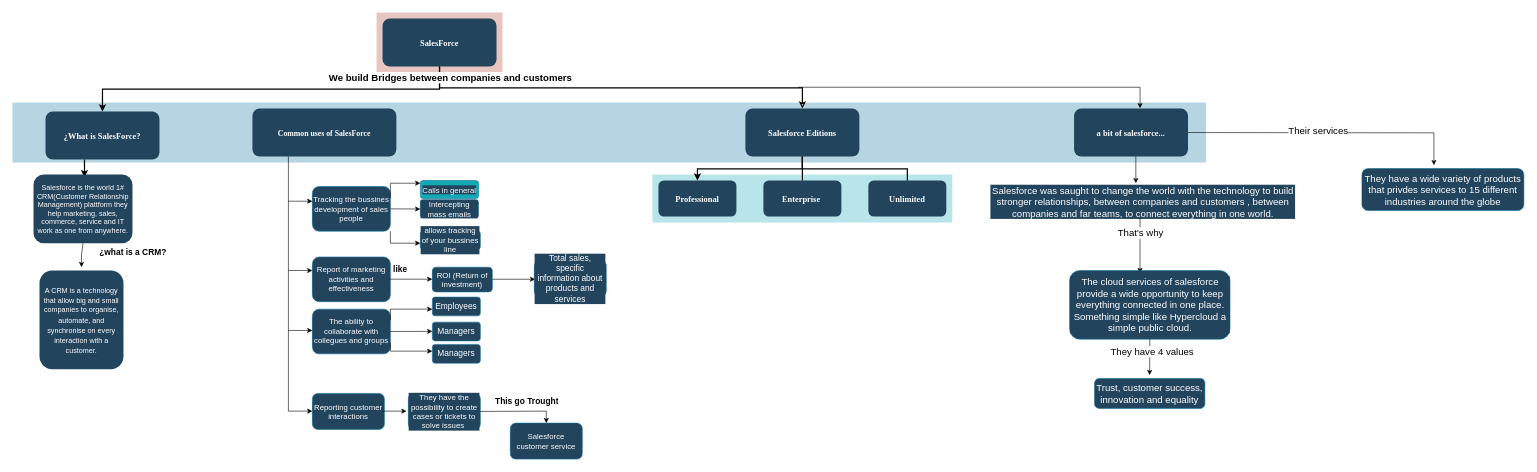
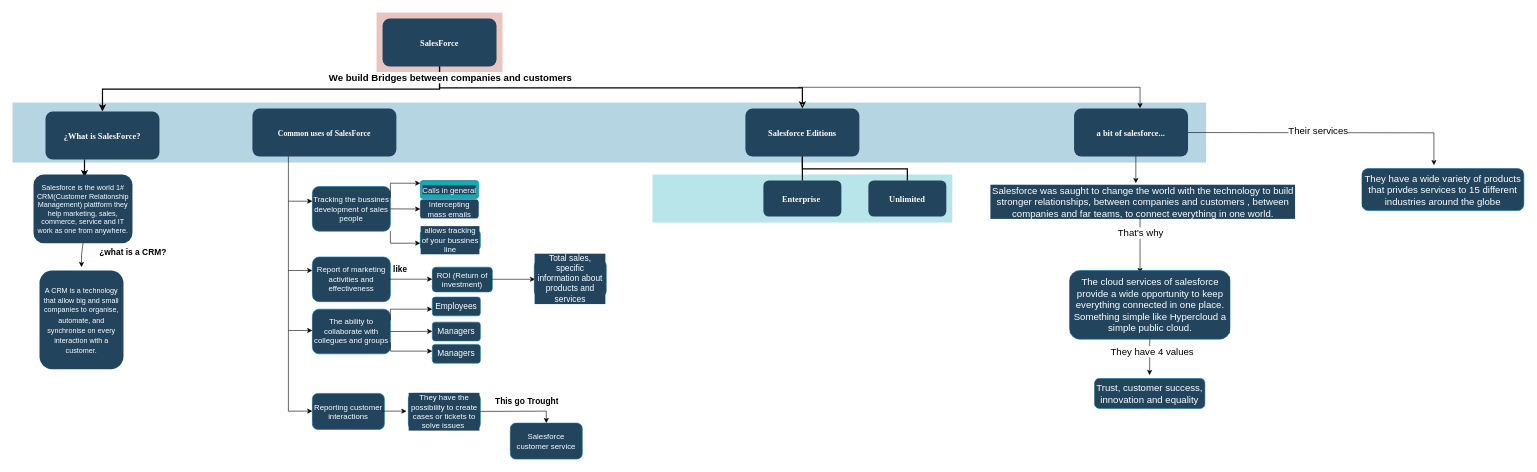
(747, 169) -> none
(698, 199) -> none
(450, 240) -> (450, 240)
